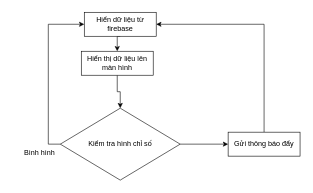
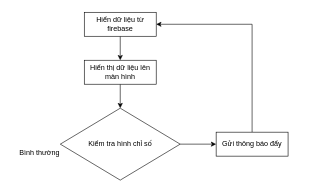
(117, 63) -> (120, 72)
(48, 144) -> none
(264, 144) -> (252, 144)
(40, 153) -> (40, 153)
